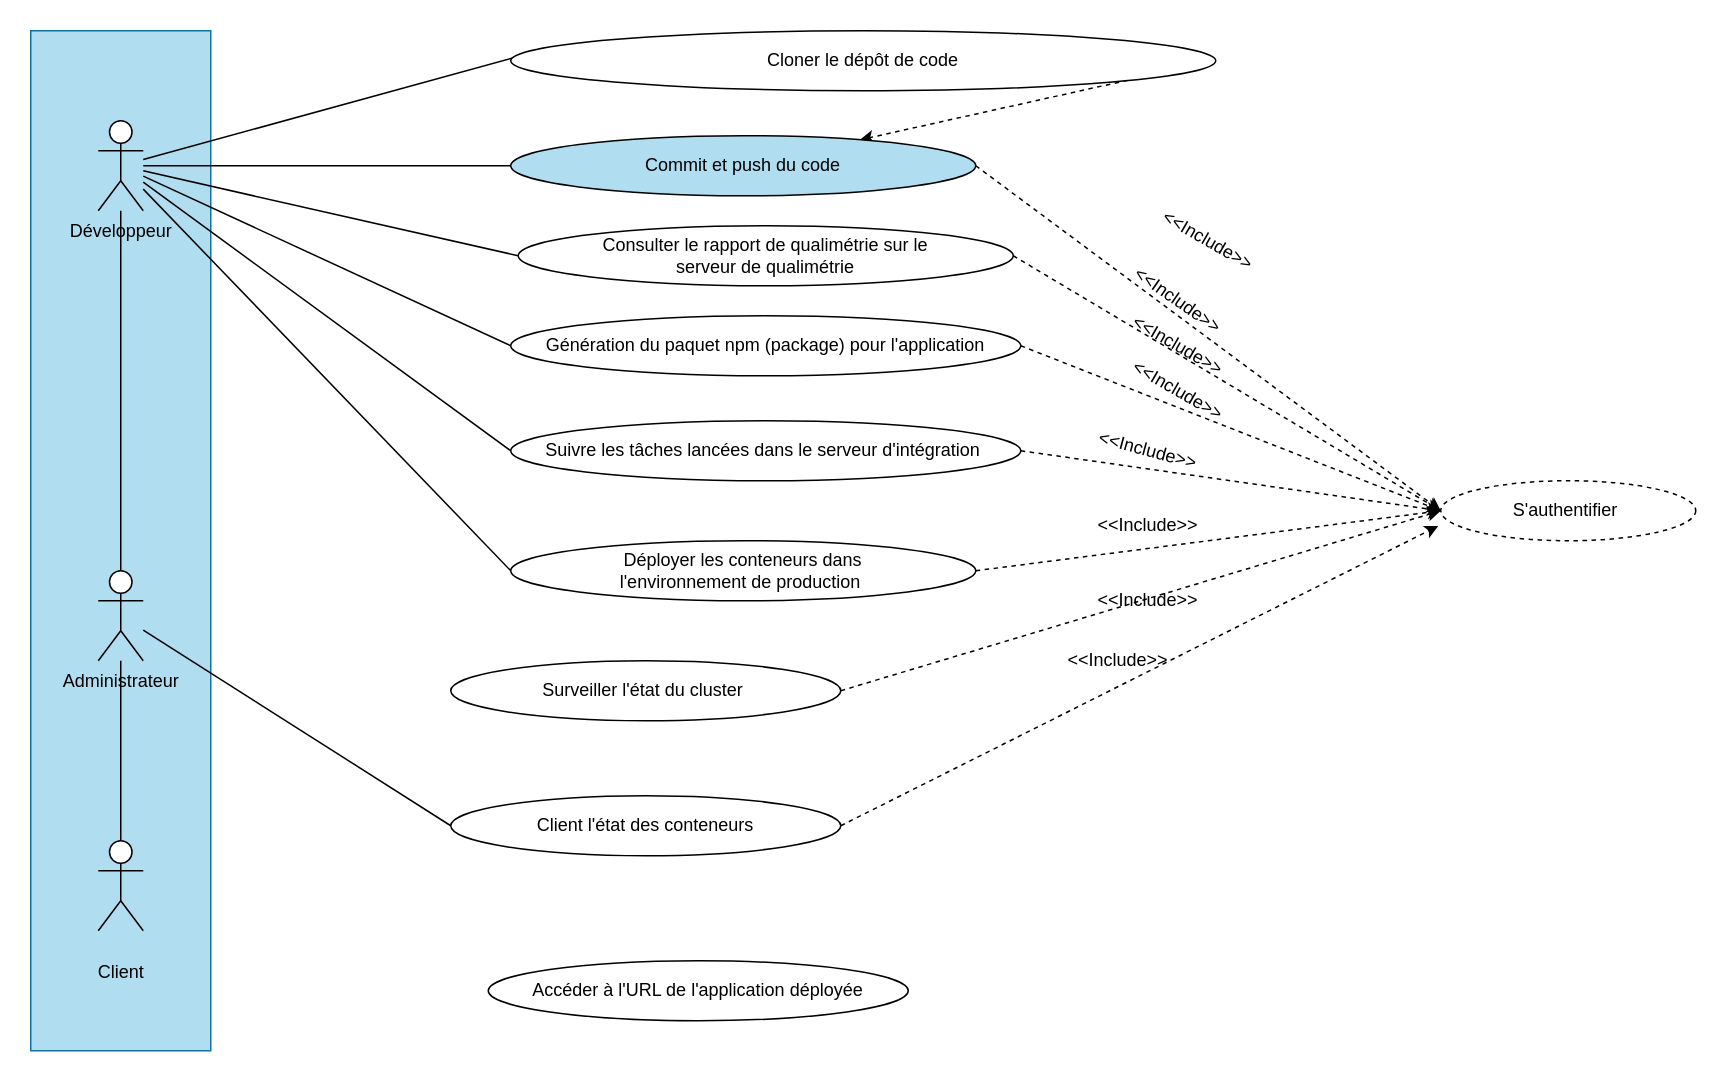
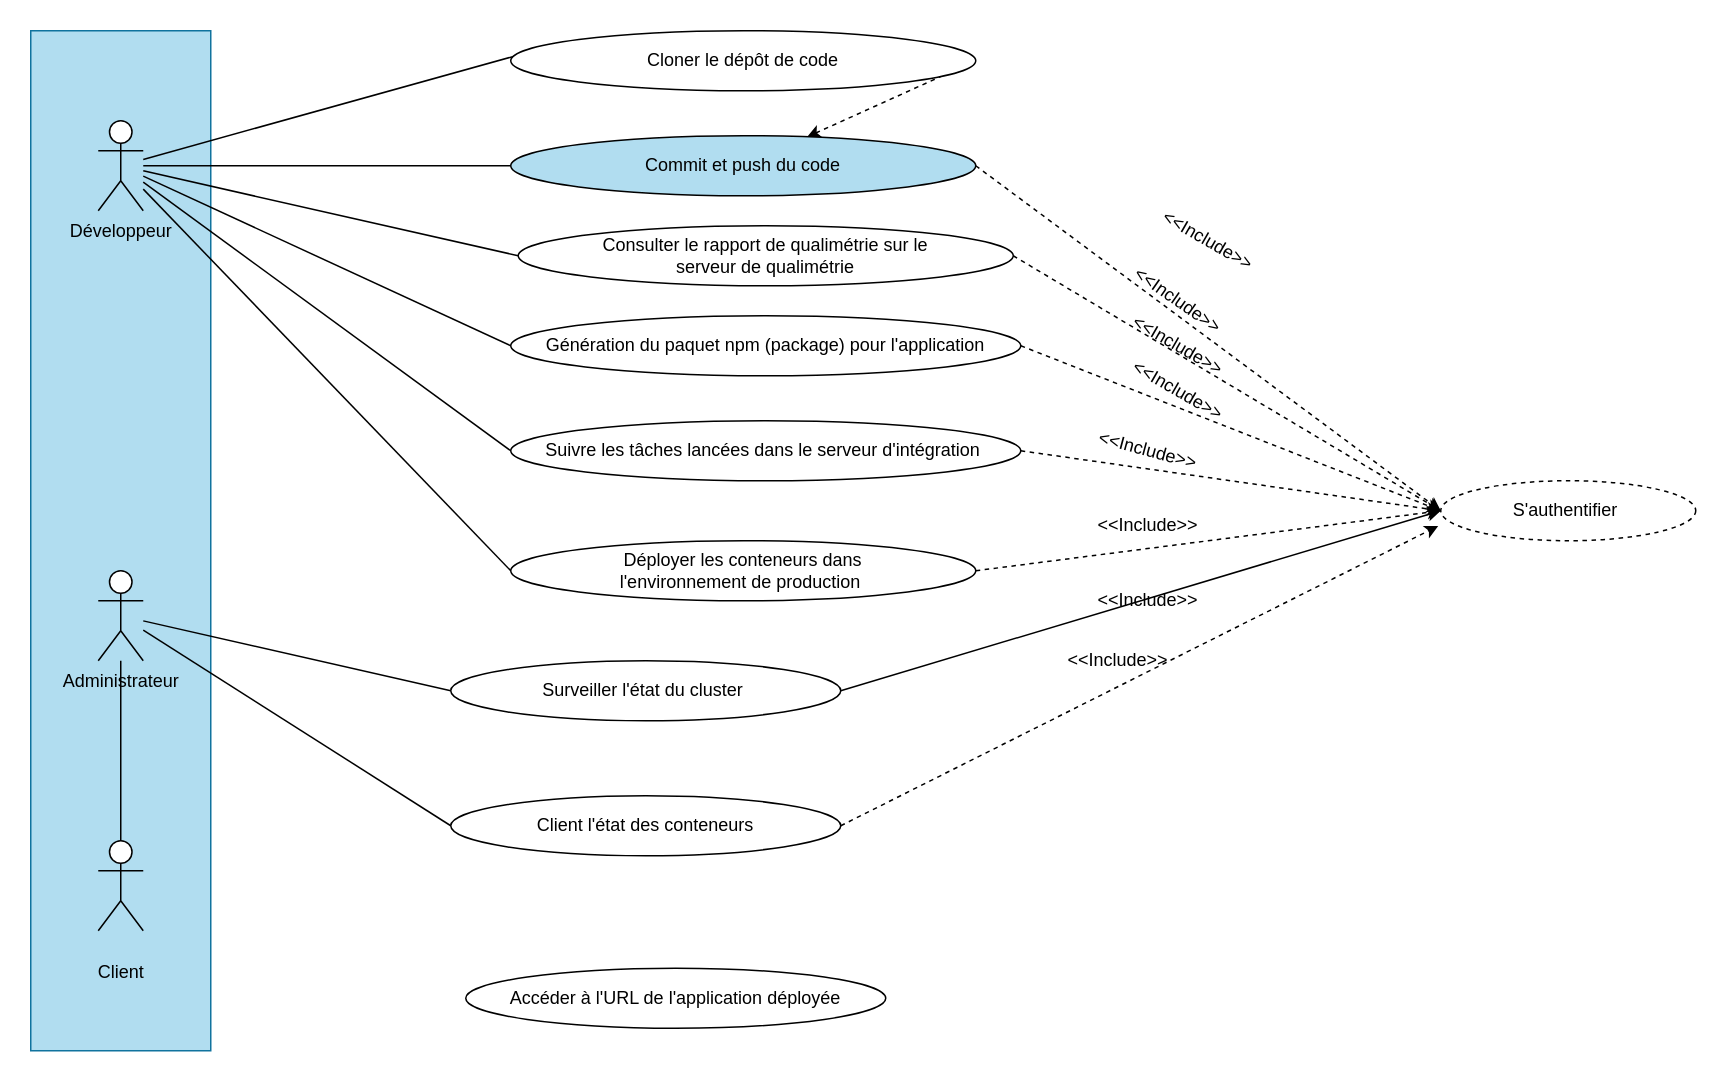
(863, 61) -> (743, 61)
(121, 391) -> (297, 656)
(1135, 602) -> (1135, 602)
(698, 991) -> (676, 998)
